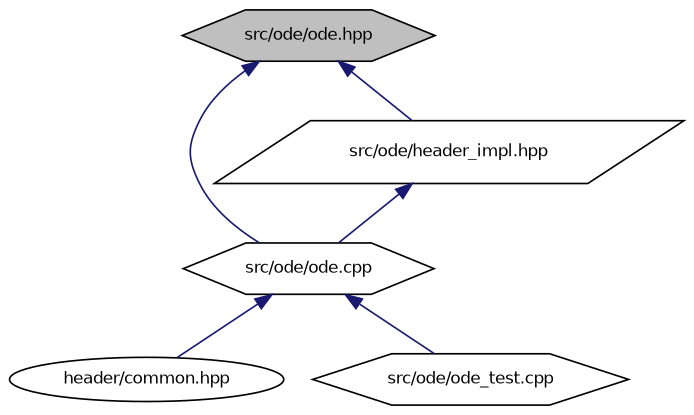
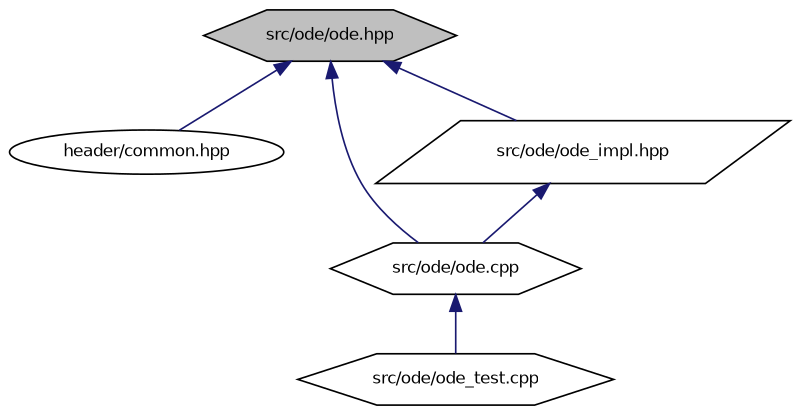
(449, 152) -> (583, 152)
(218, 331) -> (228, 100)
